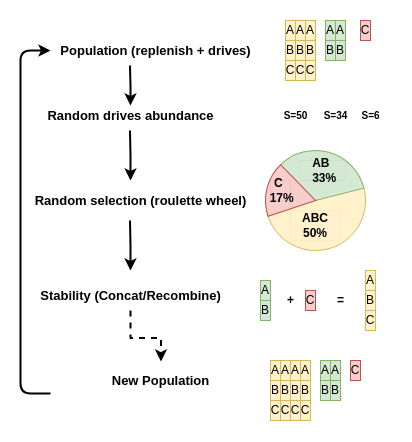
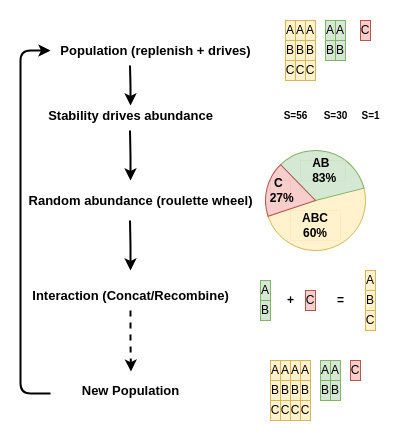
(131, 116) -> (131, 116)
(296, 116) -> (296, 116)
(336, 116) -> (336, 116)
(371, 116) -> (371, 116)
(323, 171) -> (323, 171)
(281, 191) -> (281, 191)
(141, 201) -> (141, 201)
(316, 226) -> (316, 226)
(131, 296) -> (131, 296)
(161, 381) -> (131, 391)
